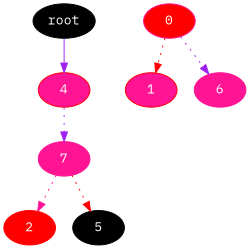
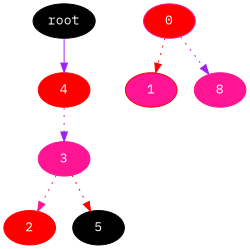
(64, 90) -> (64, 90)
(220, 90) -> (220, 90)
(64, 159) -> (64, 159)
